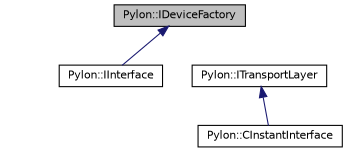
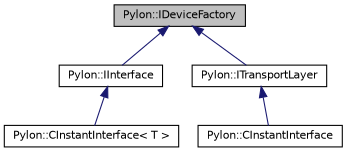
none -> (224, 49)
none -> (91, 136)
